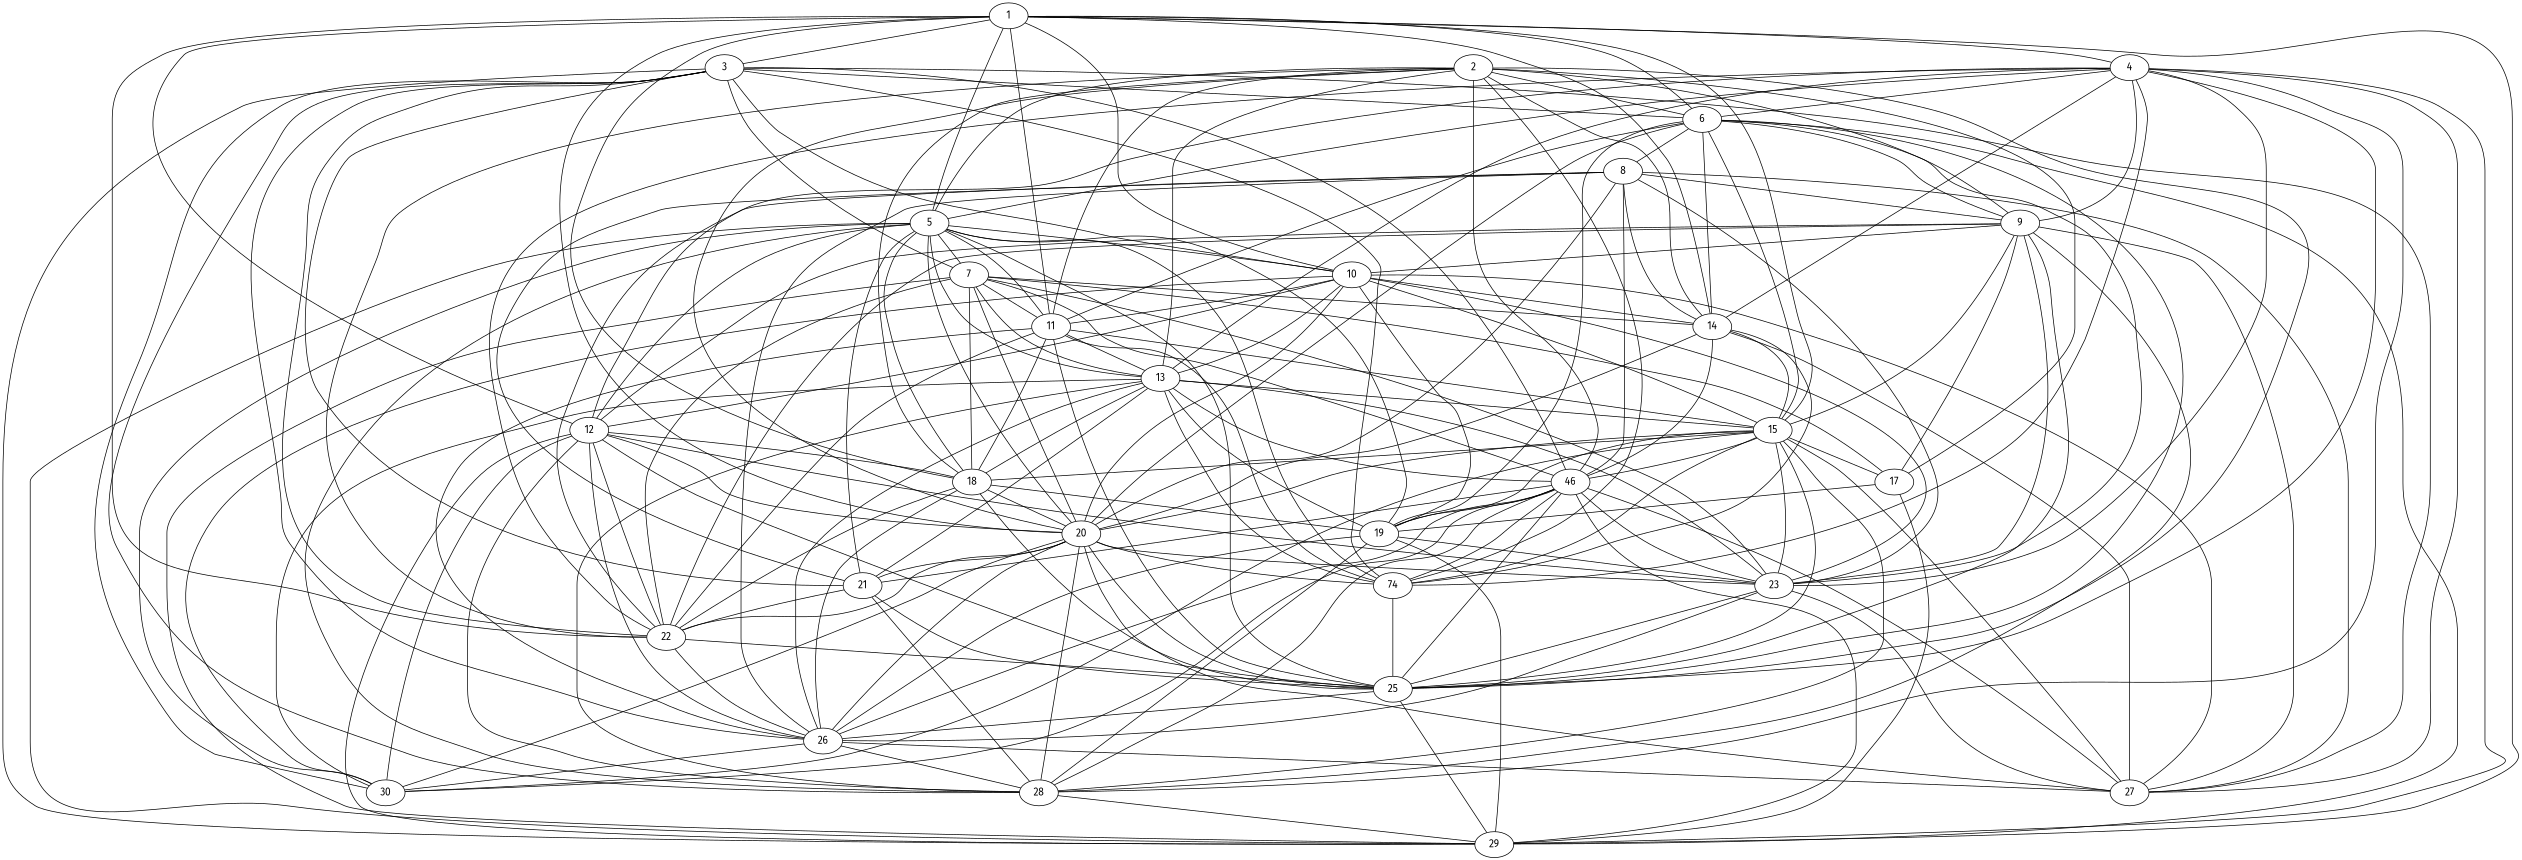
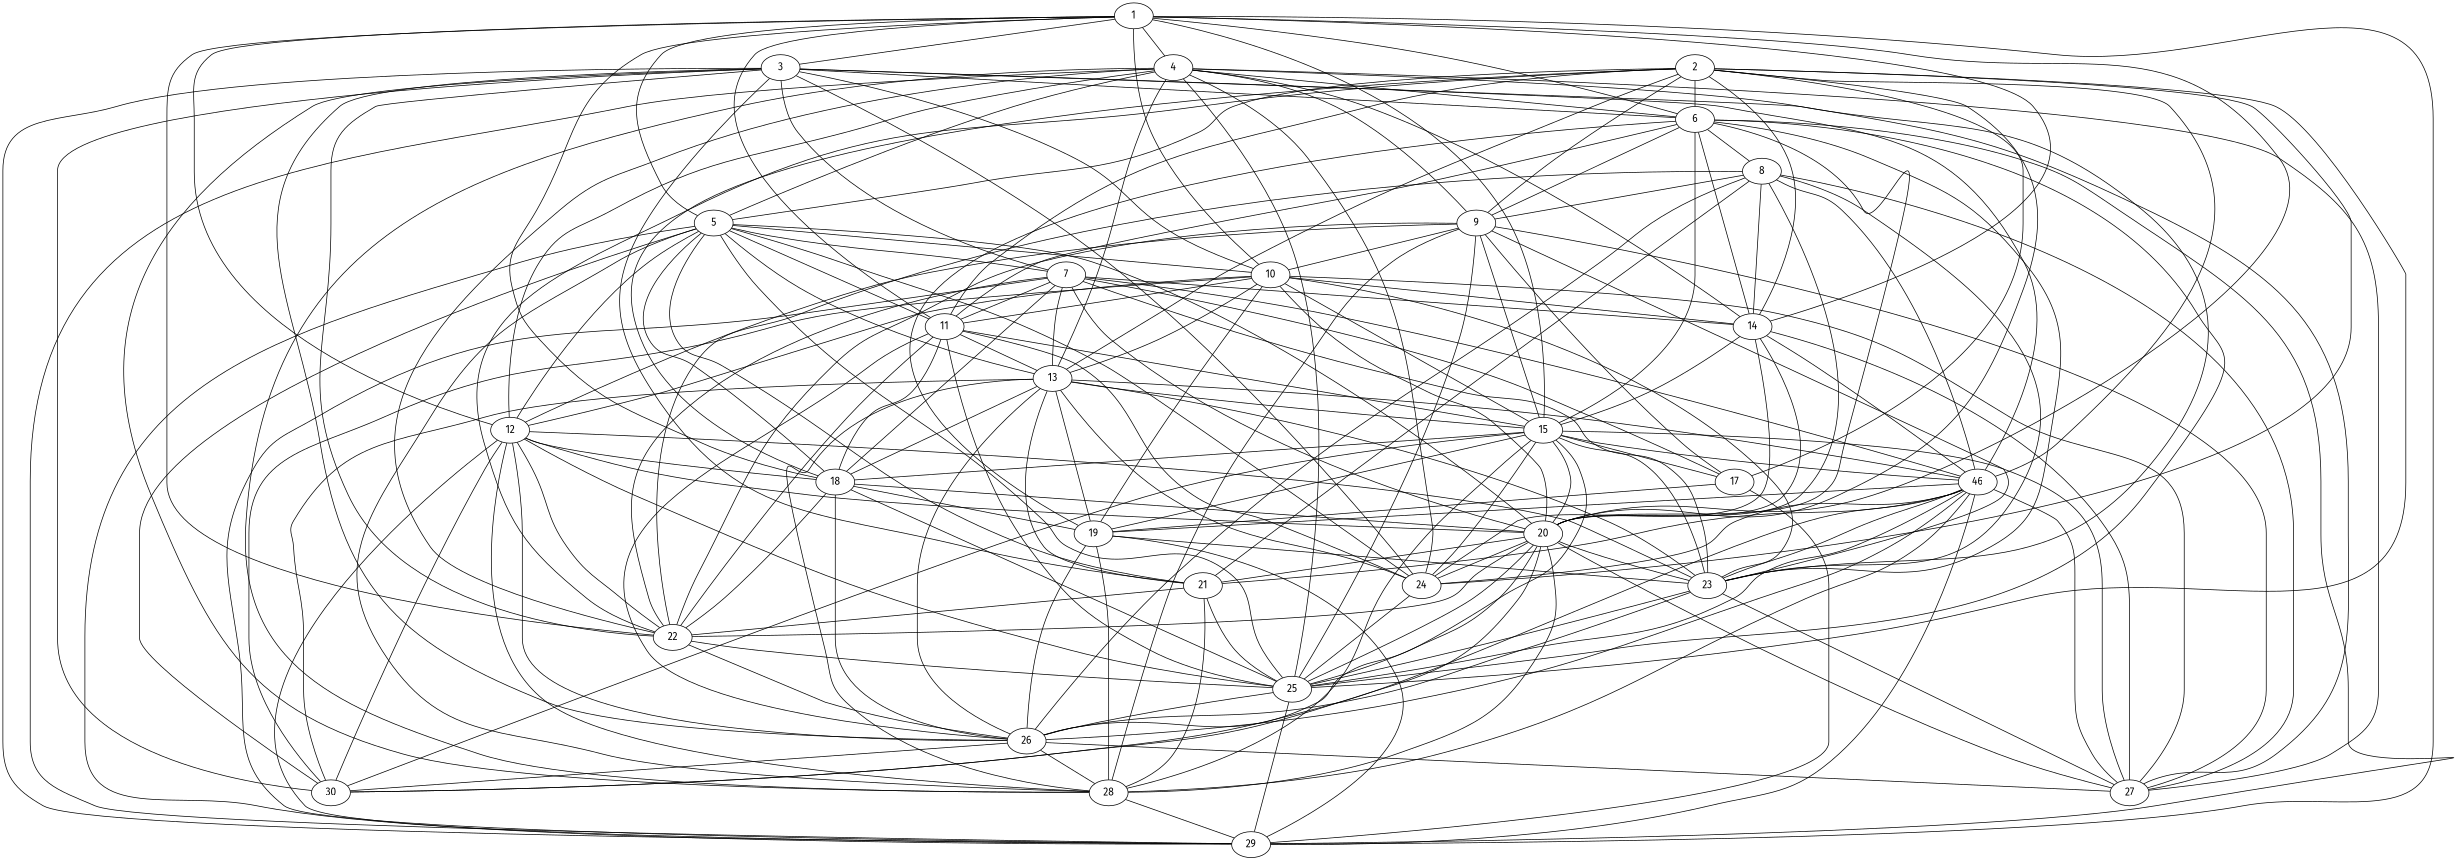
(1255, 271) -> none
(1393, 586) -> (1422, 586)
